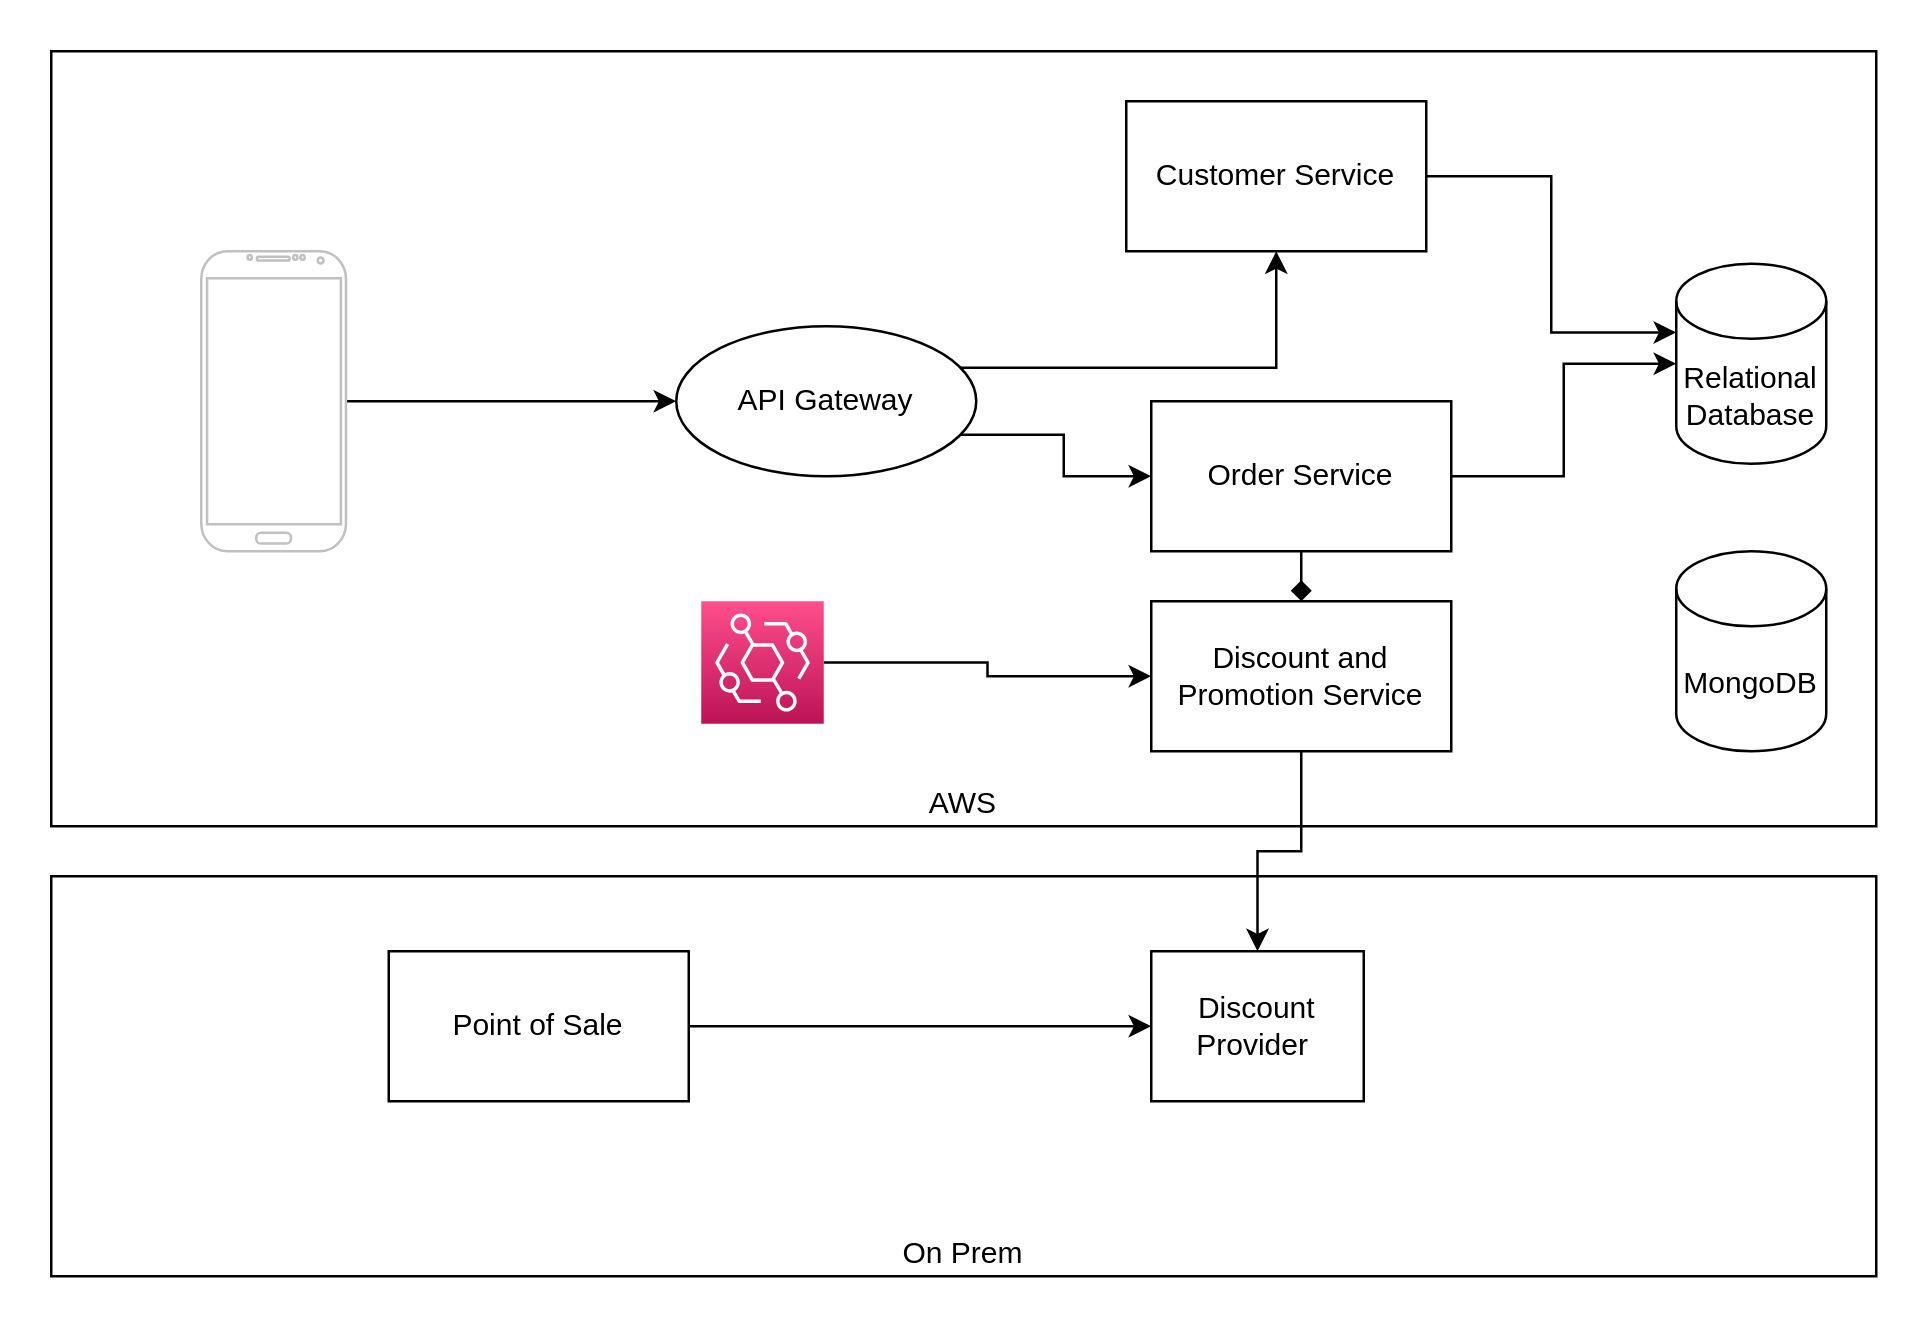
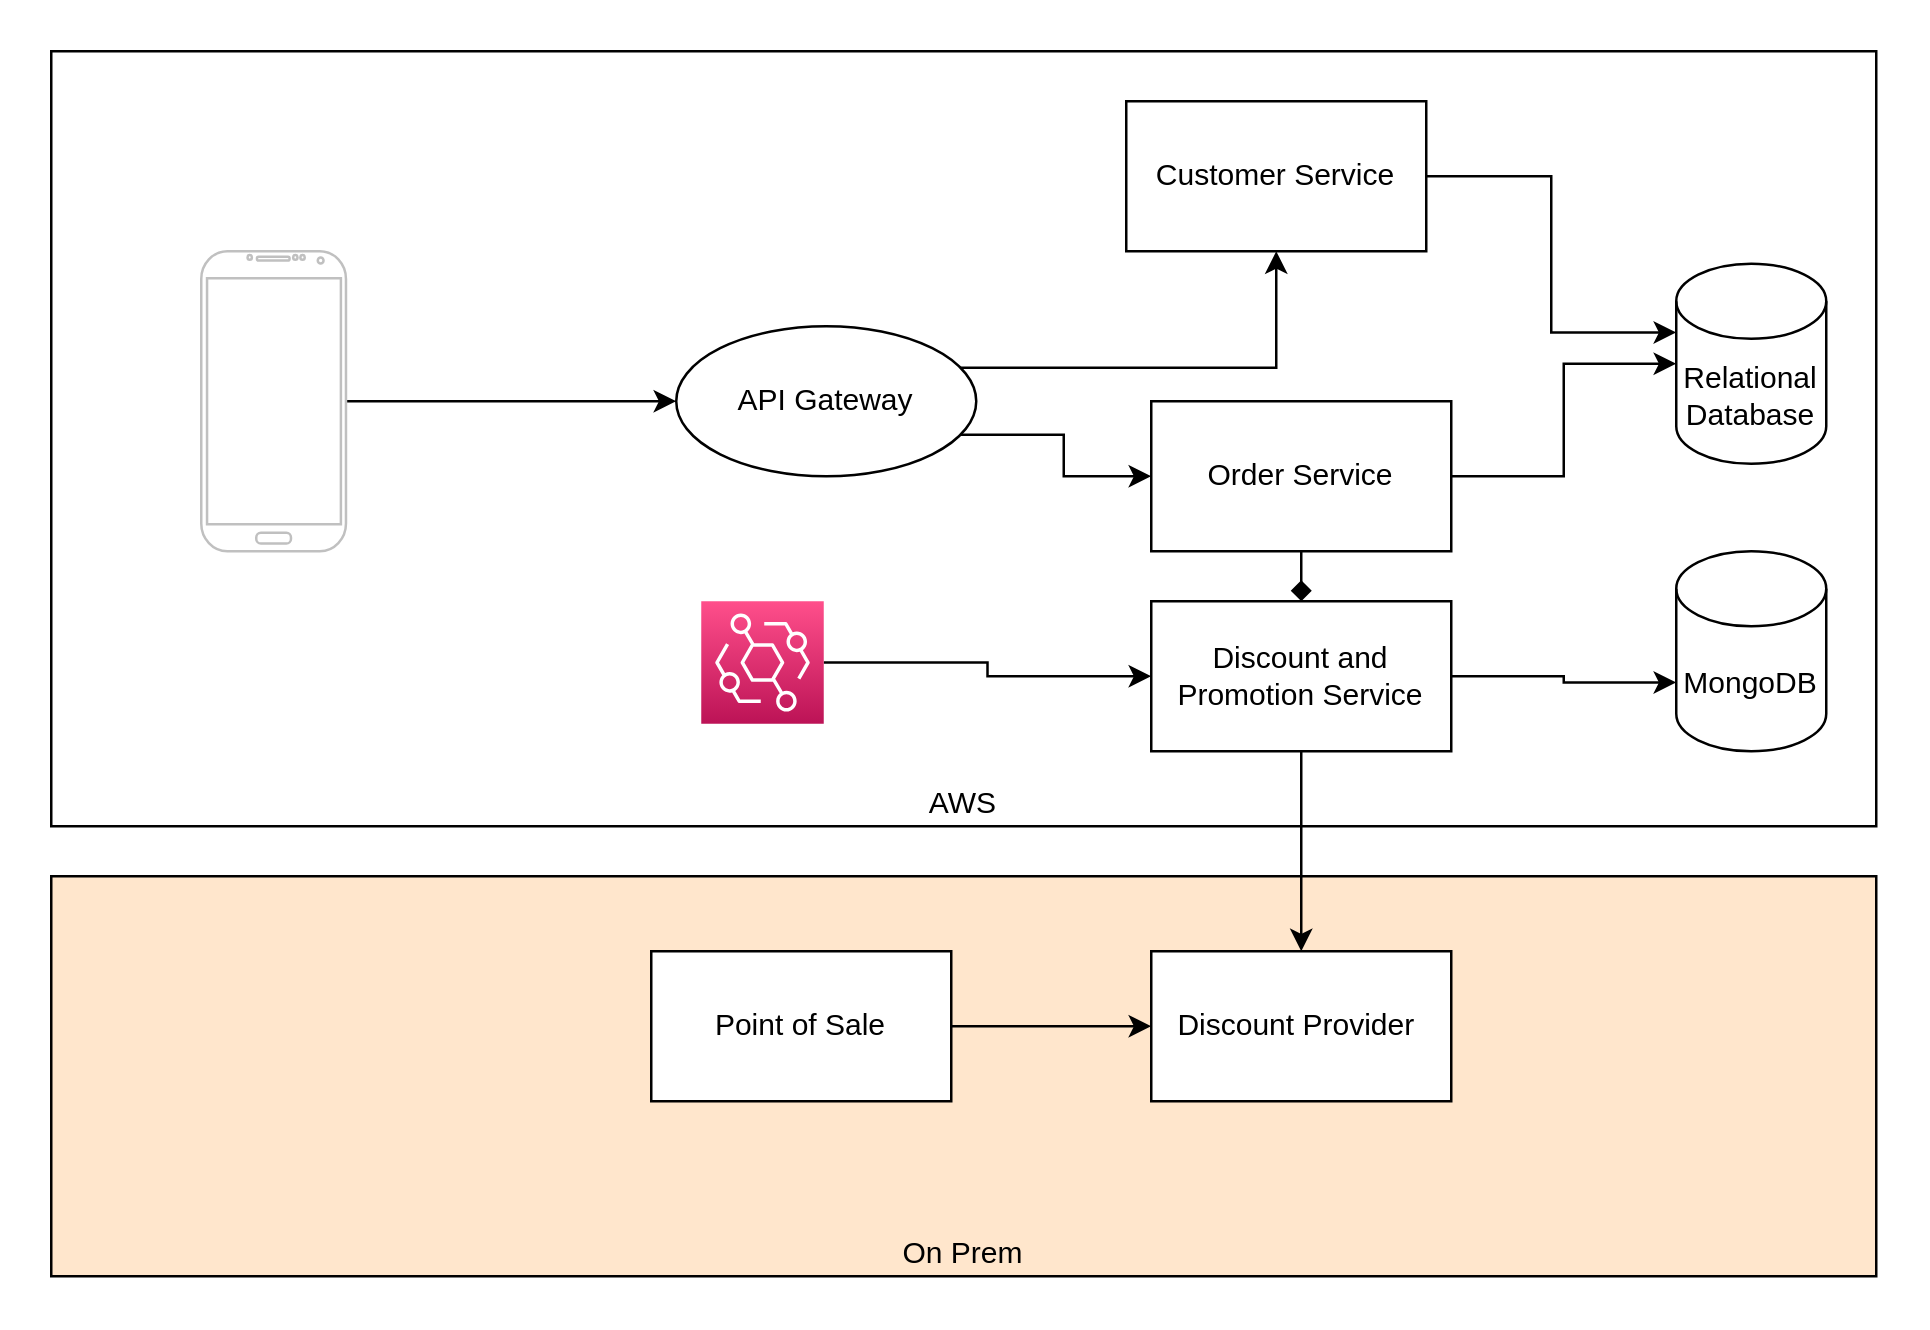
none -> (1559, 676)
(539, 1026) -> (801, 1026)
(1258, 1026) -> (1301, 1026)
(964, 1076) -> (964, 1076)
